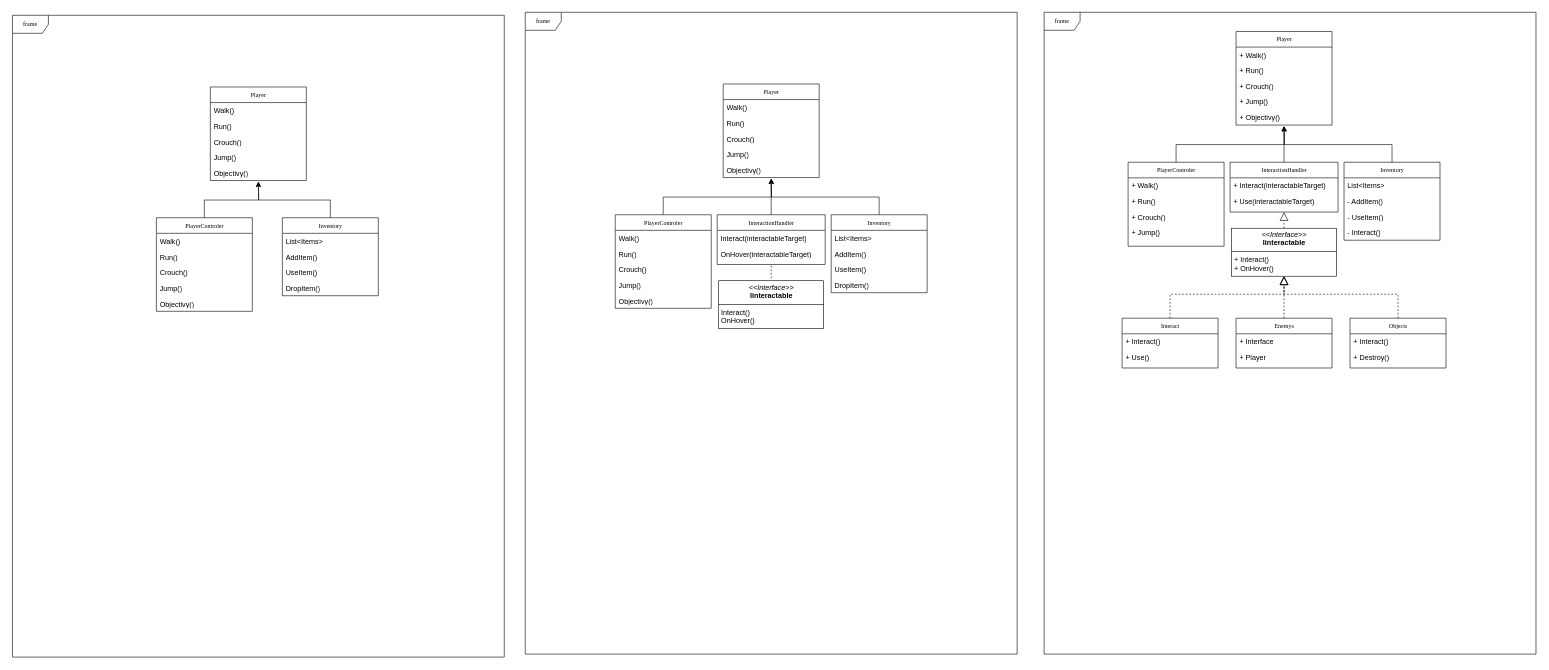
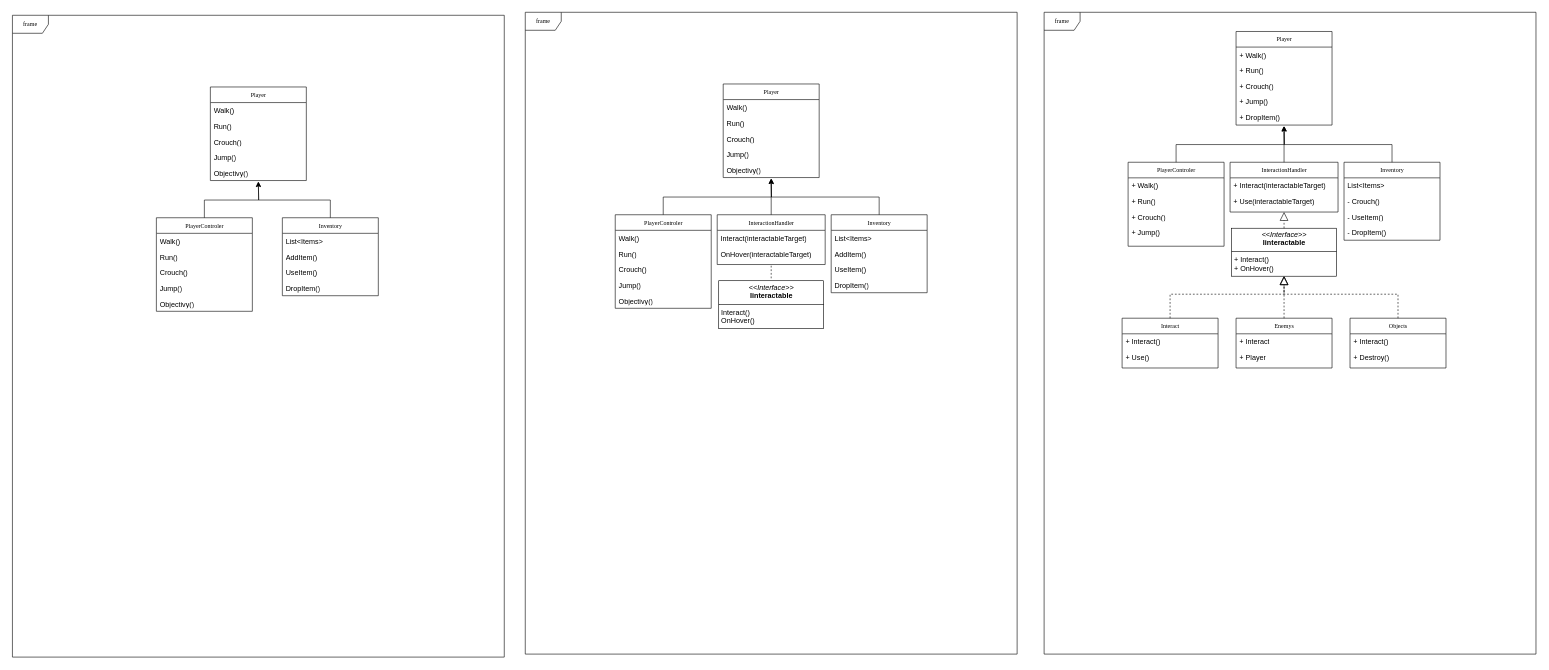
(1264, 118) -> (1263, 118)
(1369, 202) -> (1367, 202)
(1371, 233) -> (1371, 233)
(1261, 342) -> (1259, 342)
